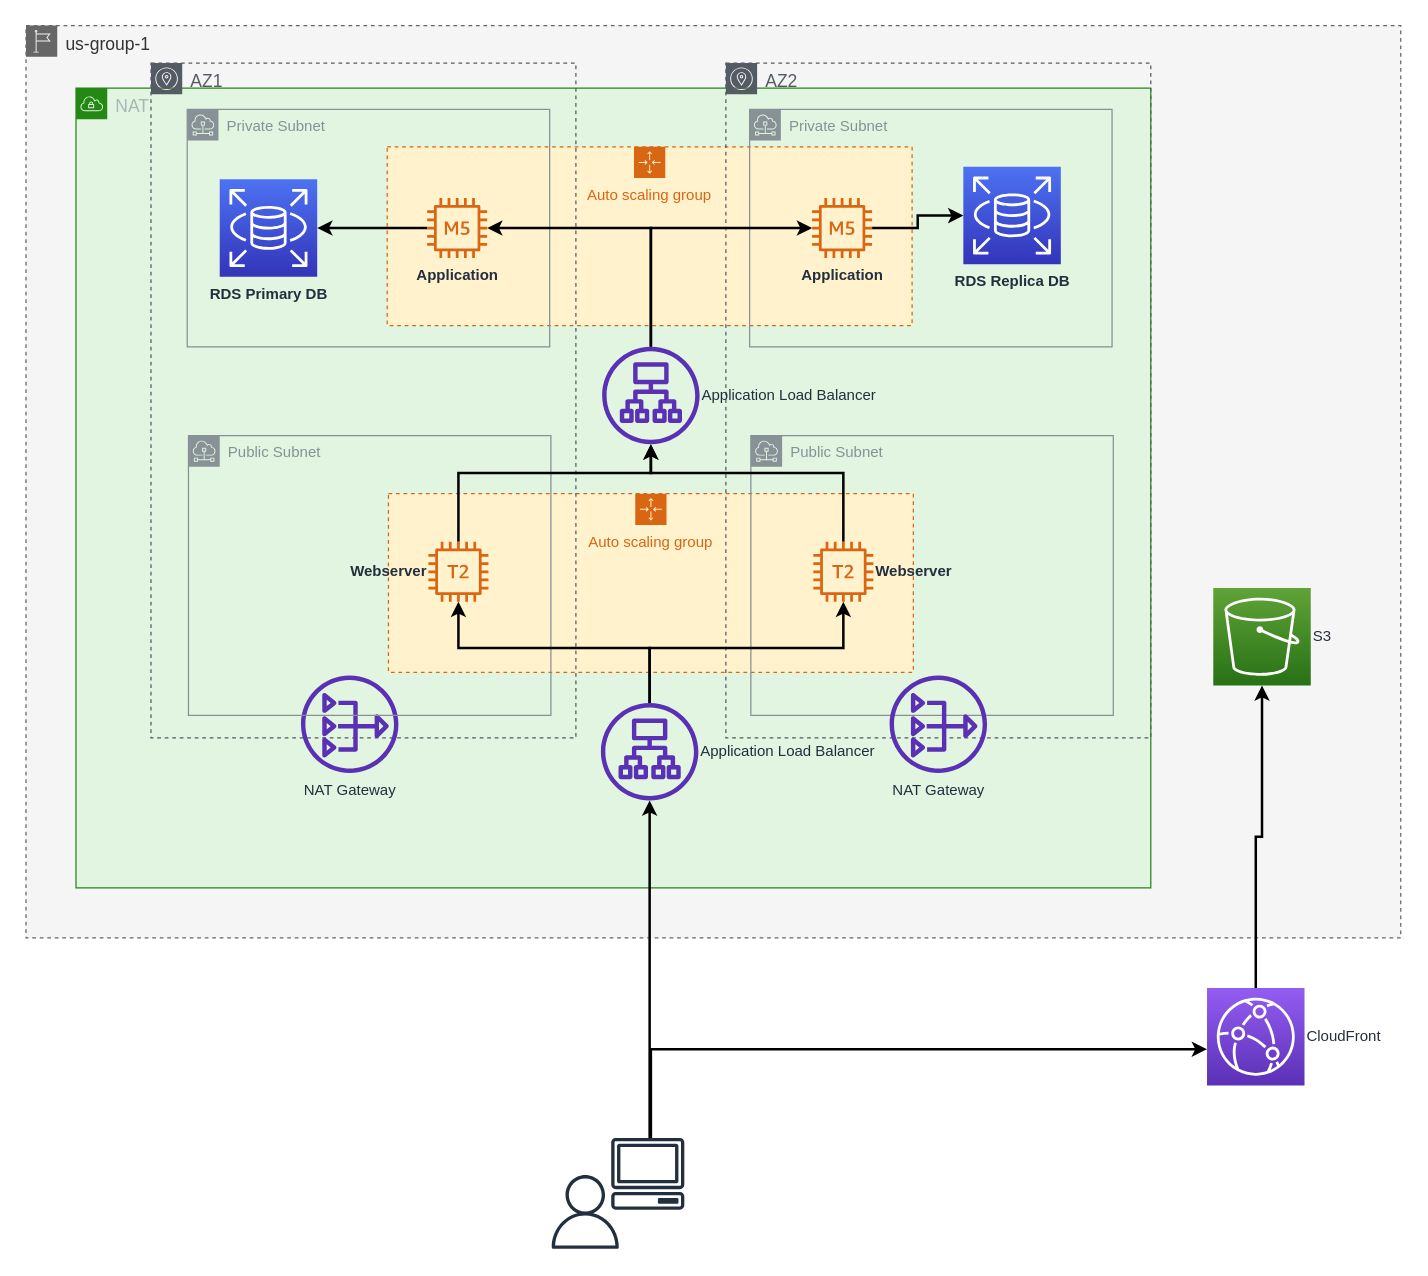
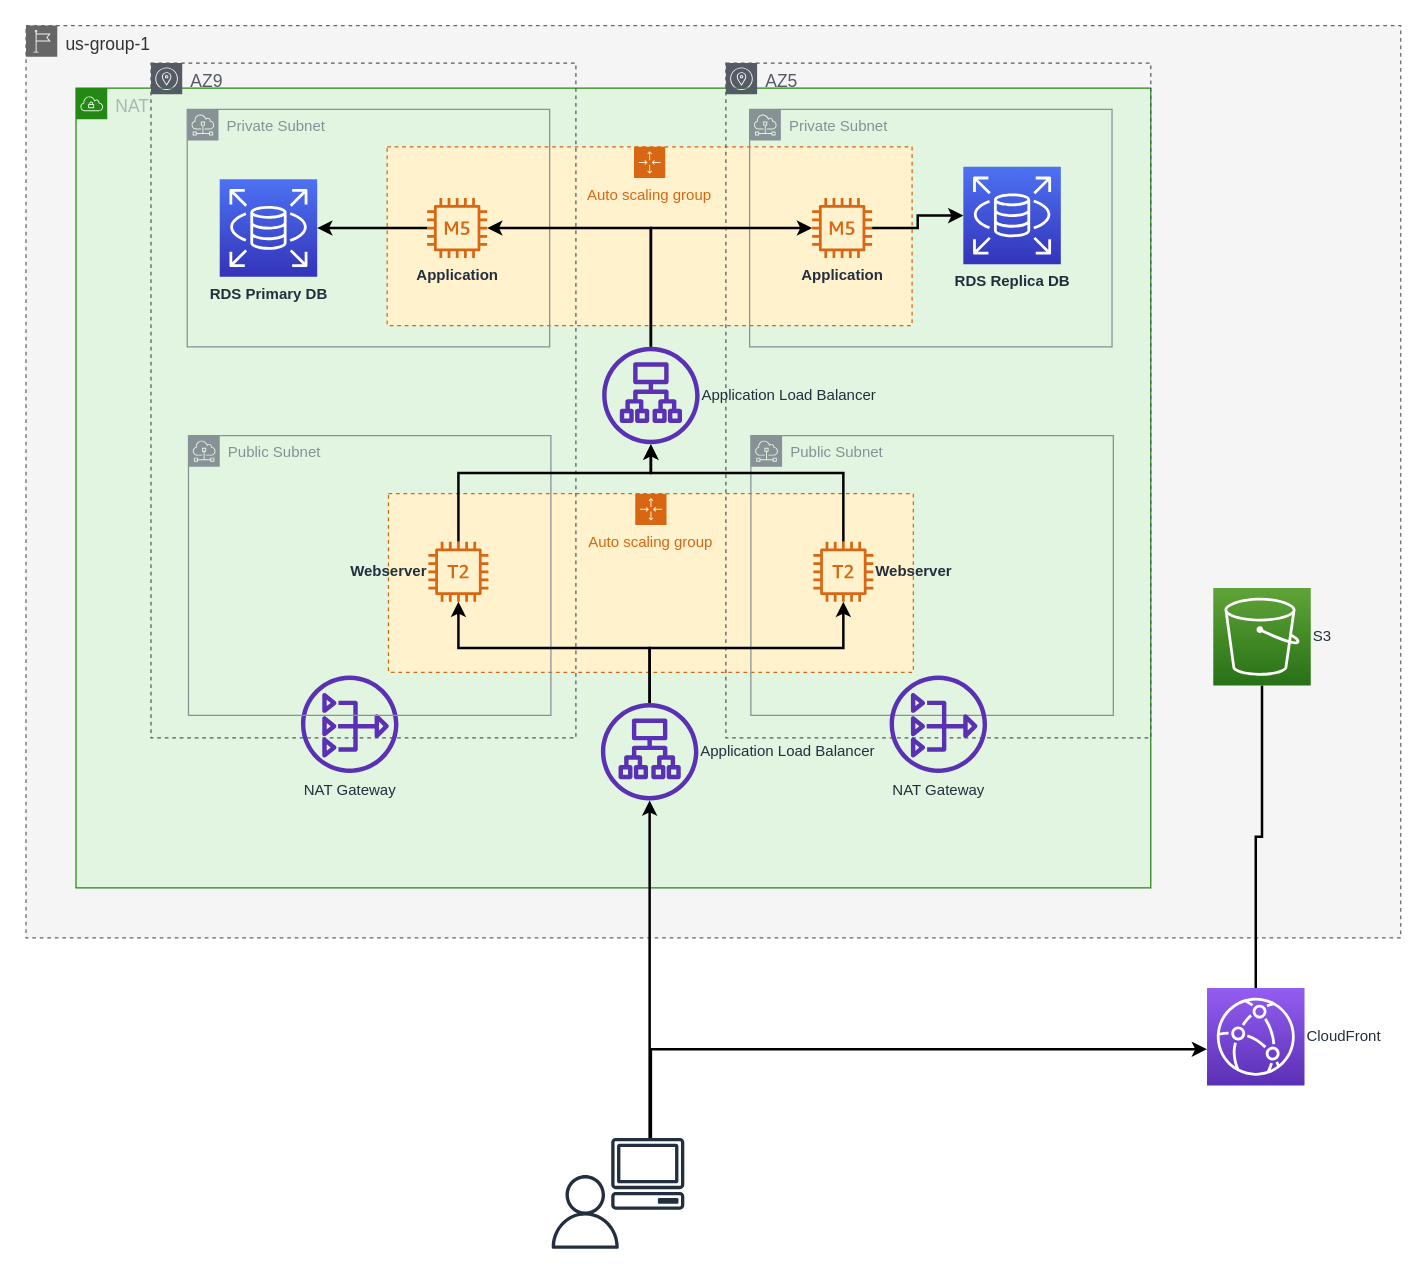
(205, 82) -> (205, 82)
(780, 82) -> (780, 82)
(1262, 698) -> (1262, 693)
